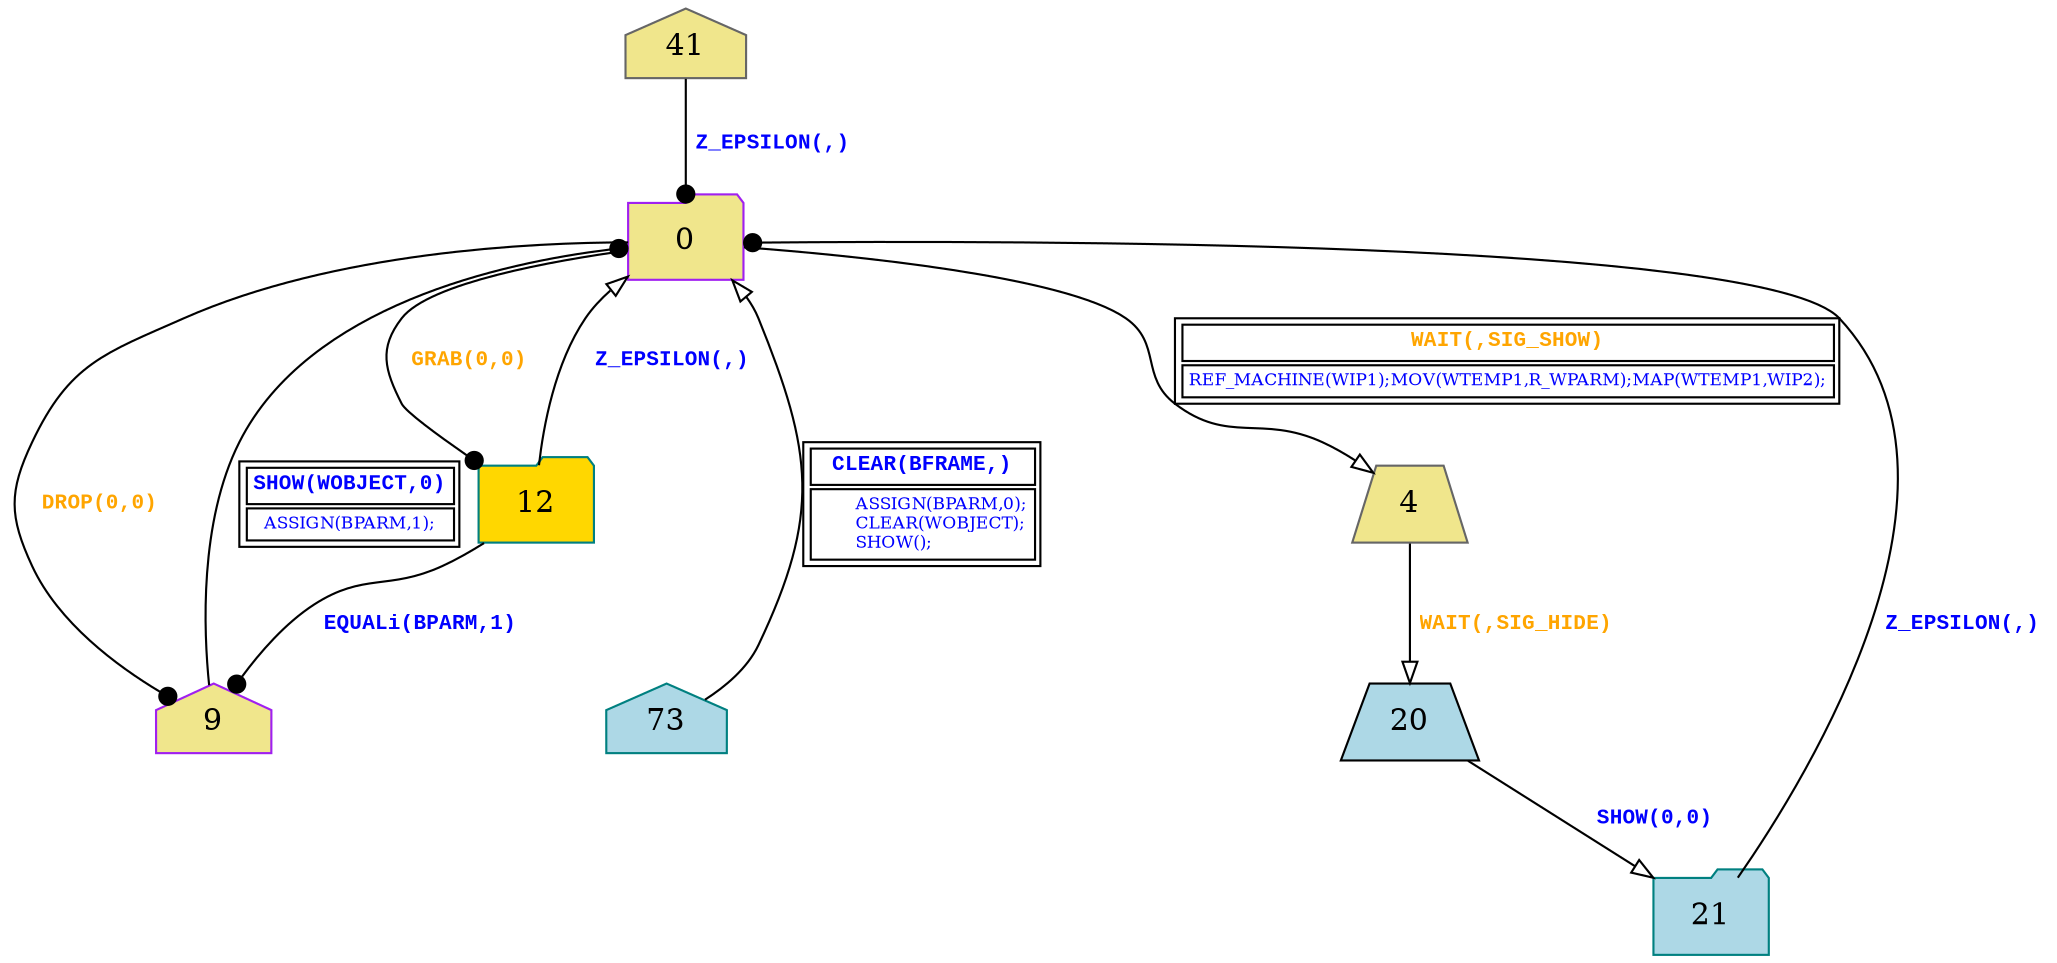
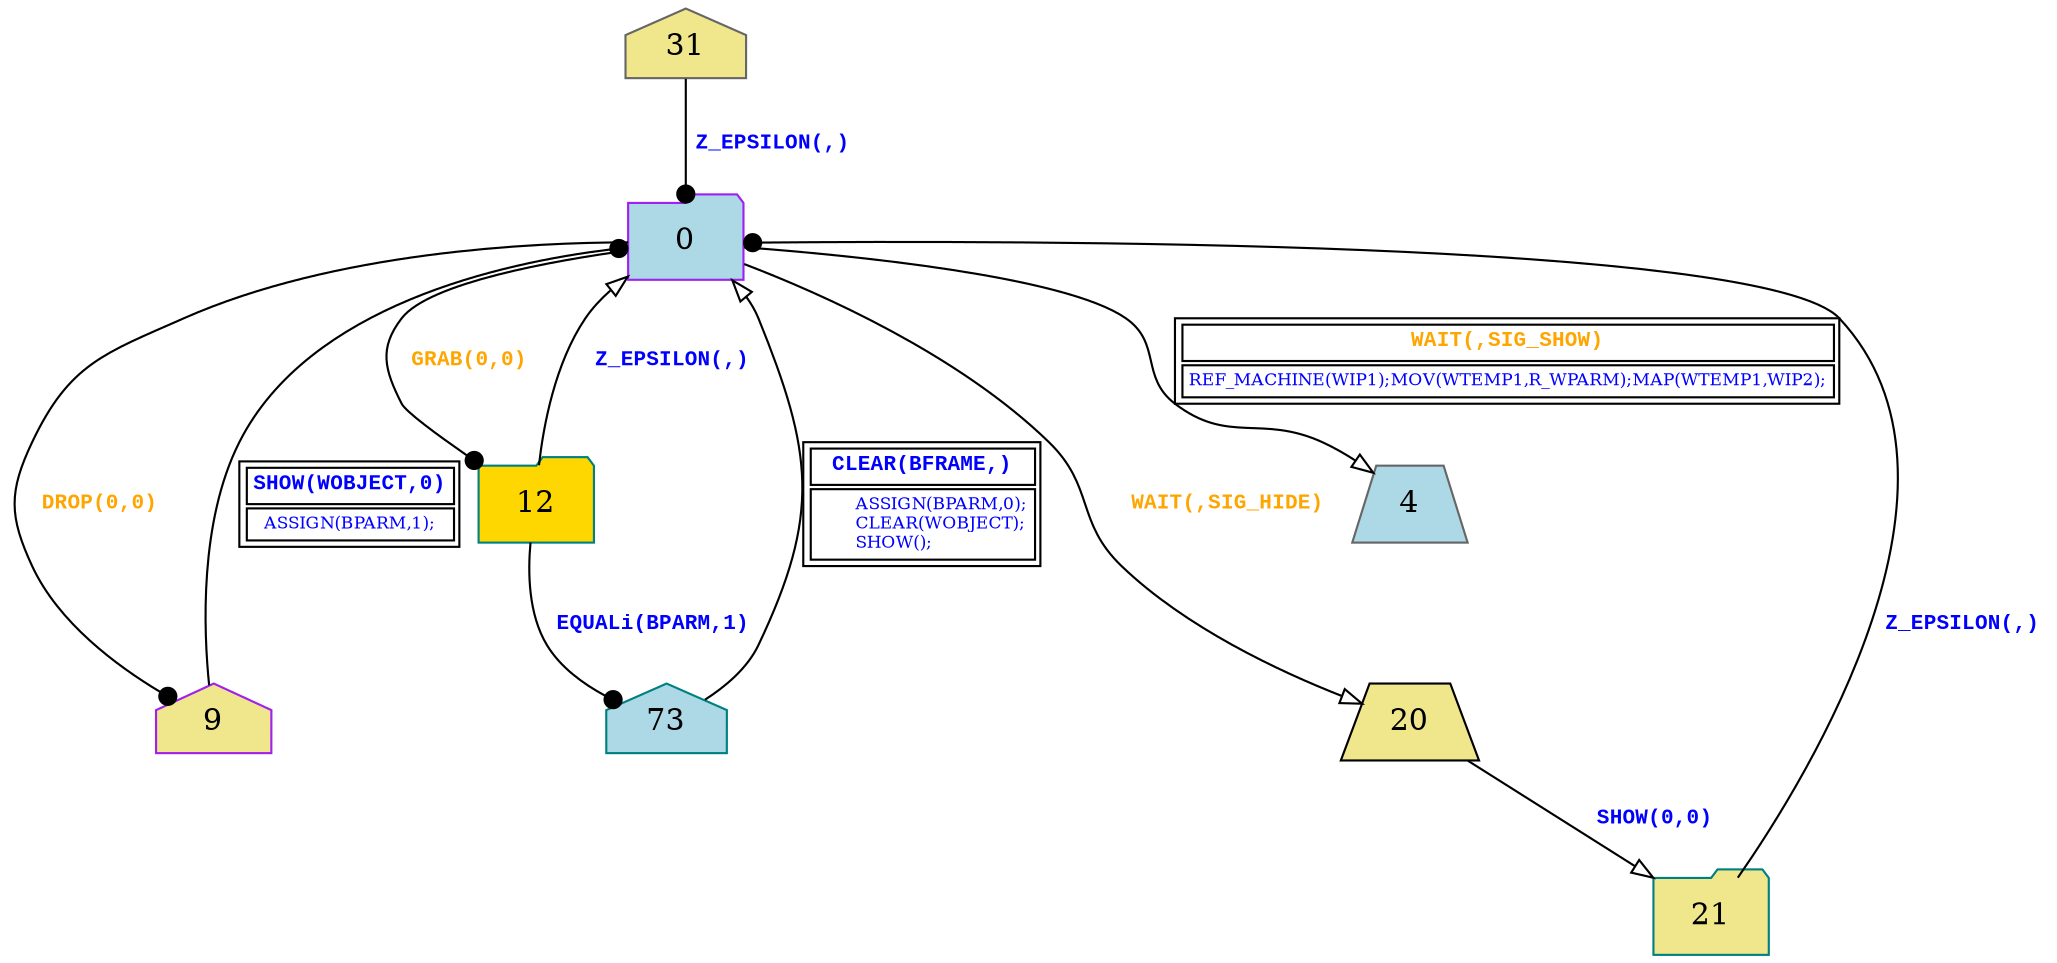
(686, 47) -> (686, 47)
(686, 241) -> (686, 241)
(1410, 504) -> (1410, 504)
(350, 588) -> (541, 633)
(1410, 602) -> (1064, 460)
(1410, 722) -> (1410, 722)
(1711, 916) -> (1711, 916)
